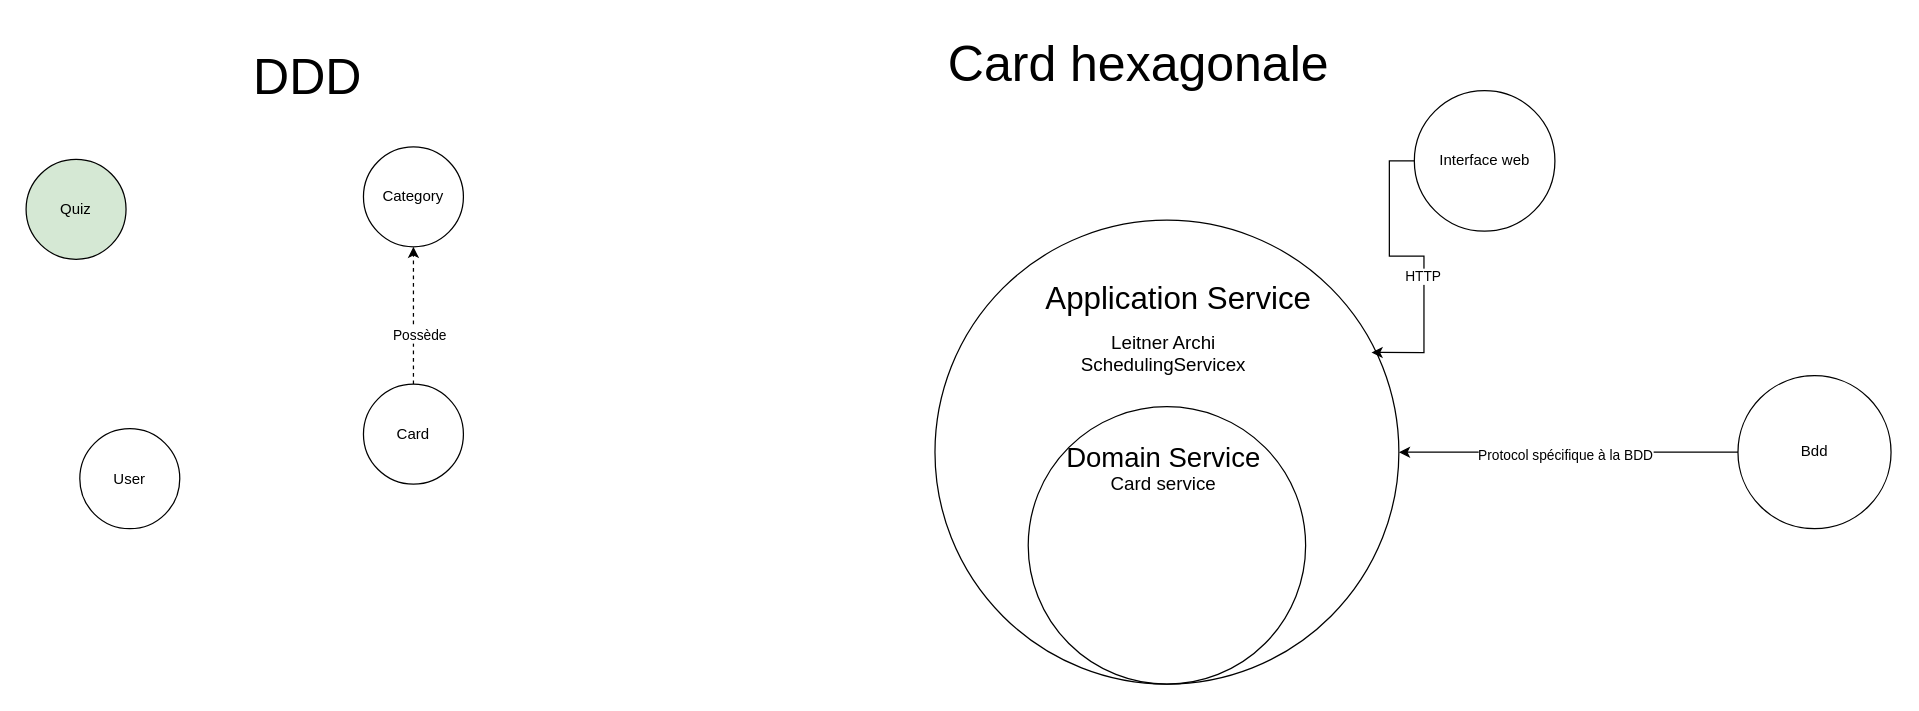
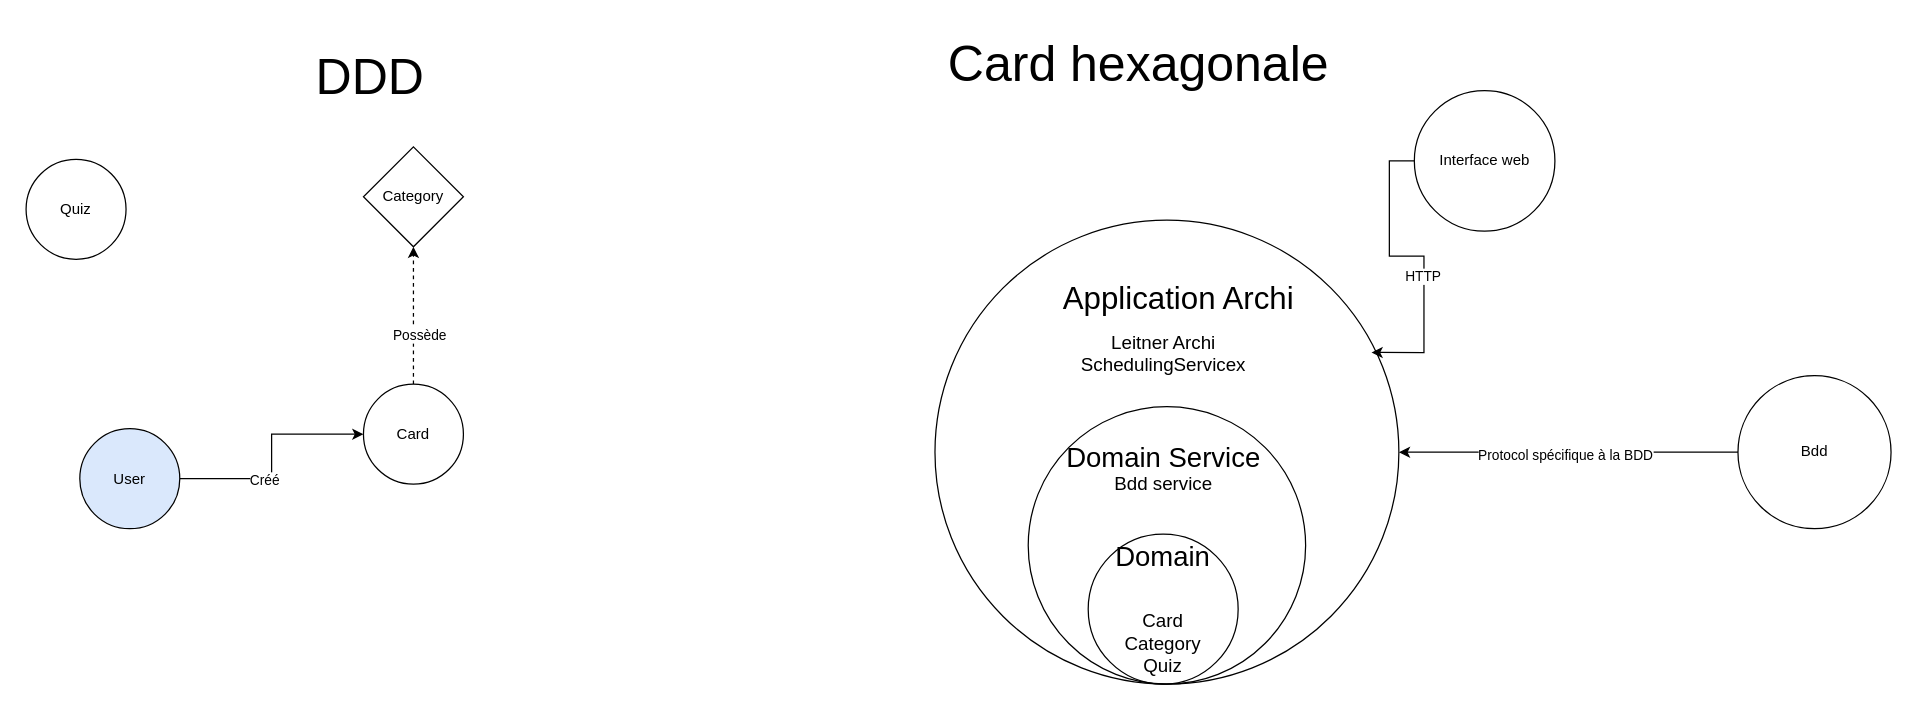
(307, 76) -> (369, 76)
(413, 197) -> (413, 197)
(76, 209) -> (76, 209)
(1179, 297) -> (1179, 297)
none -> (271, 461)
(129, 479) -> (129, 479)
(1164, 494) -> (1164, 494)
none -> (1163, 609)
